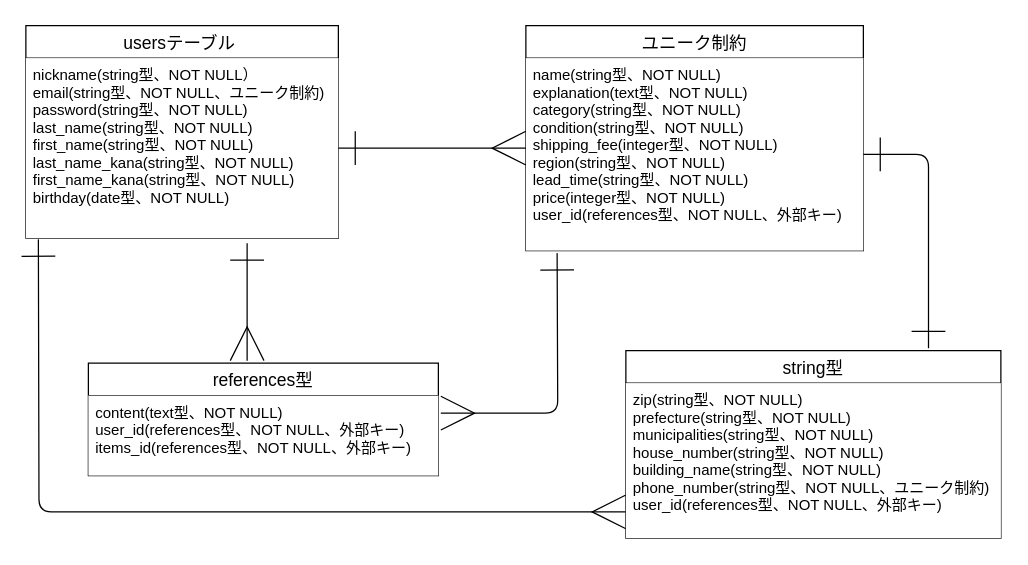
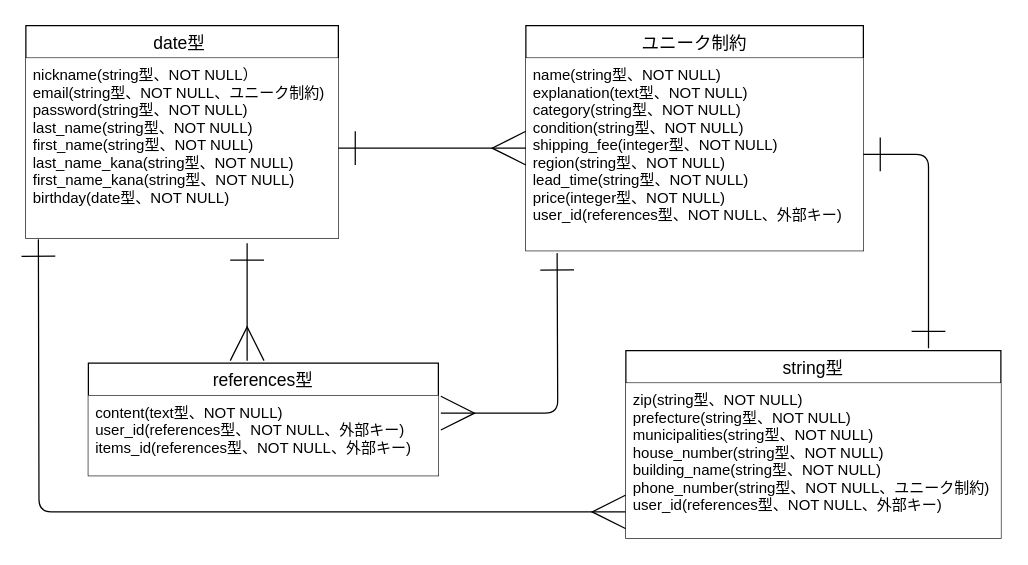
(181, 43) -> (181, 43)
